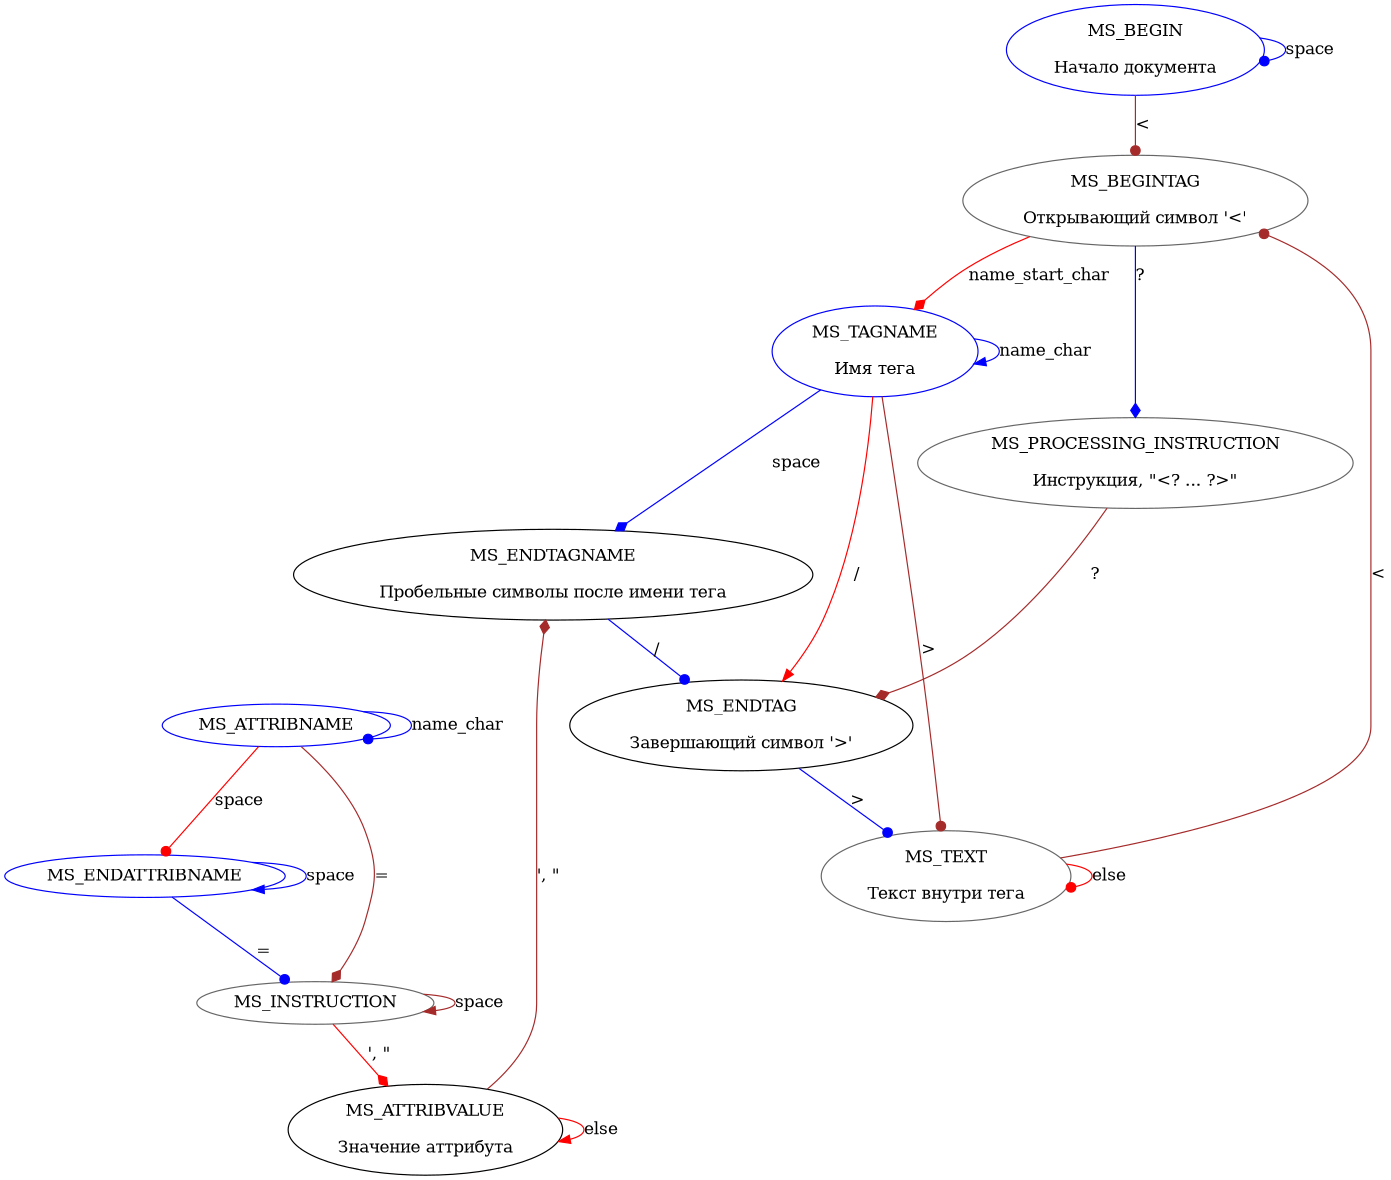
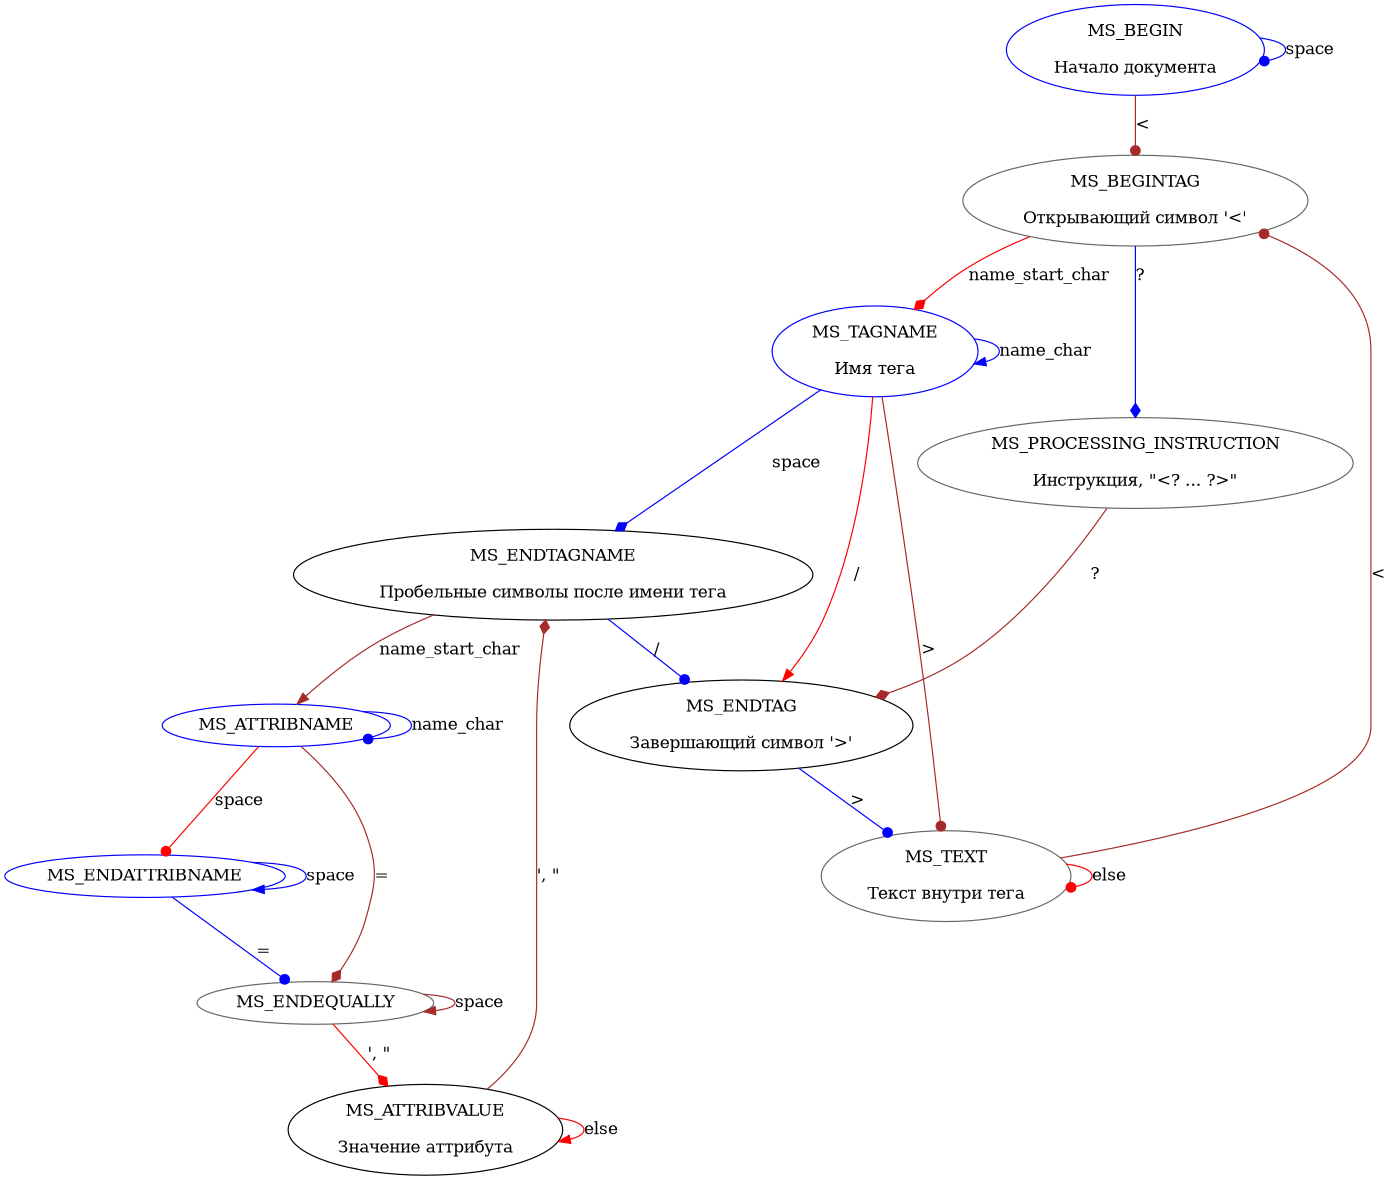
none -> (366, 649)
(315, 1003) -> (315, 1003)
